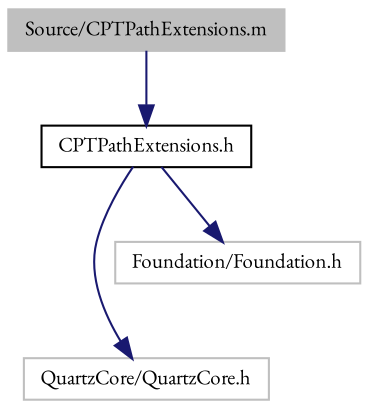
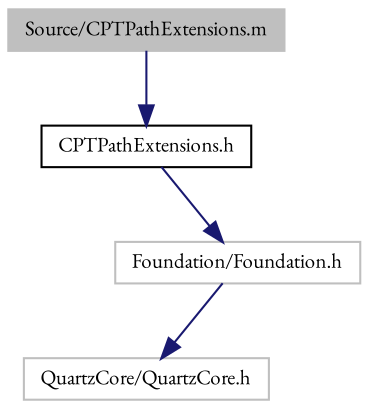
(95, 252) -> (199, 313)
